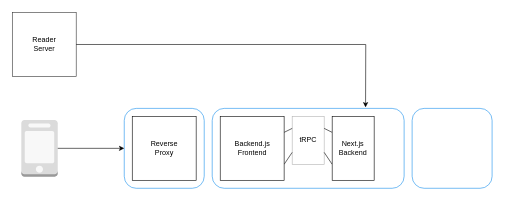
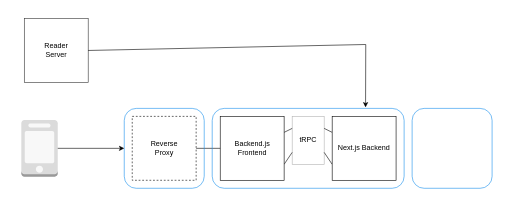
(44, 44) -> (56, 50)
(164, 148) -> (164, 148)
none -> (208, 148)
(353, 148) -> (364, 148)
